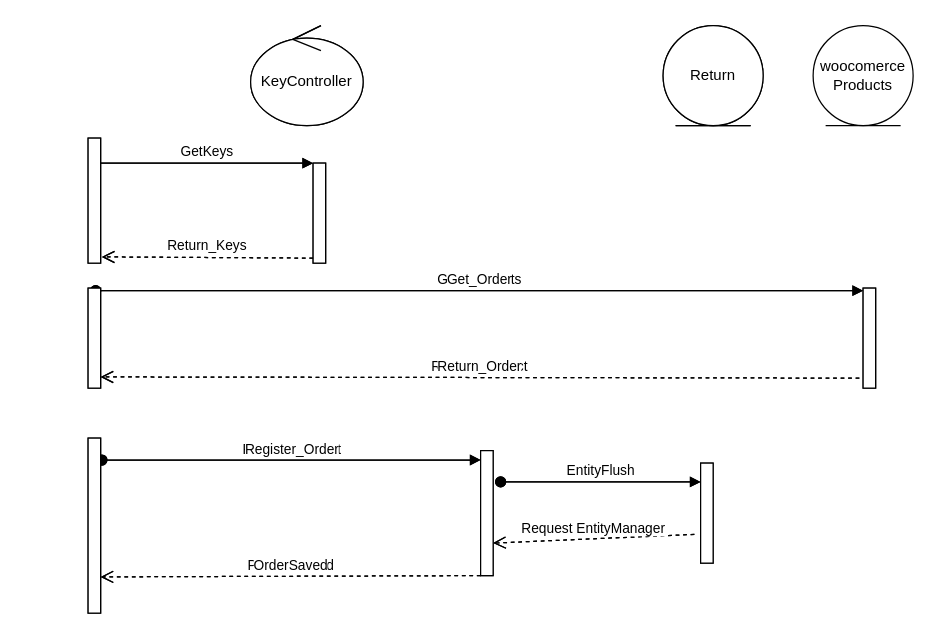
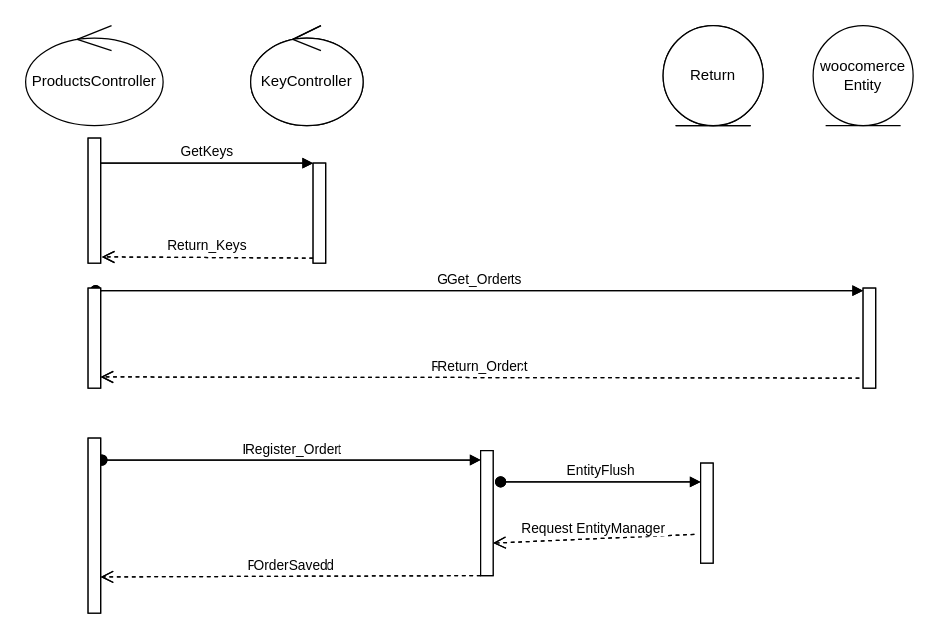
none -> (94, 76)
(863, 76) -> (863, 76)
